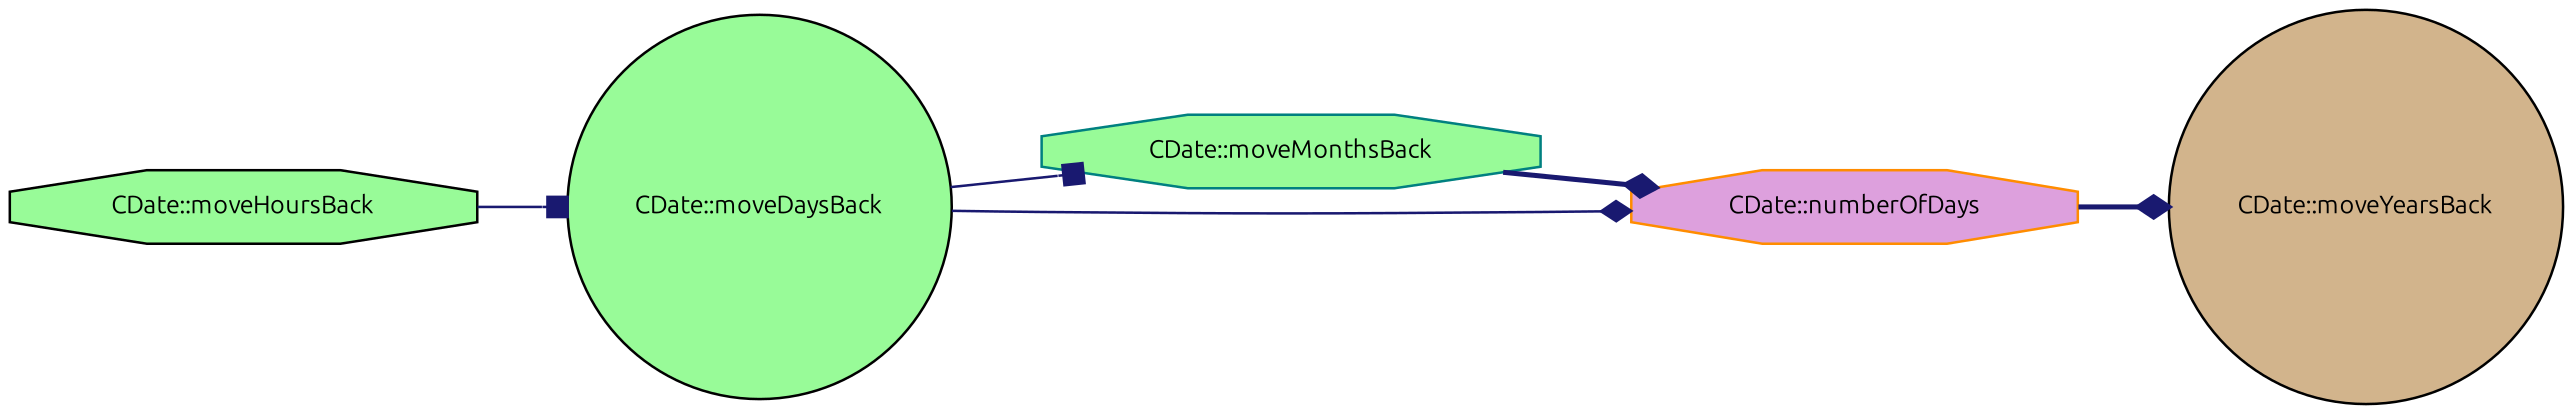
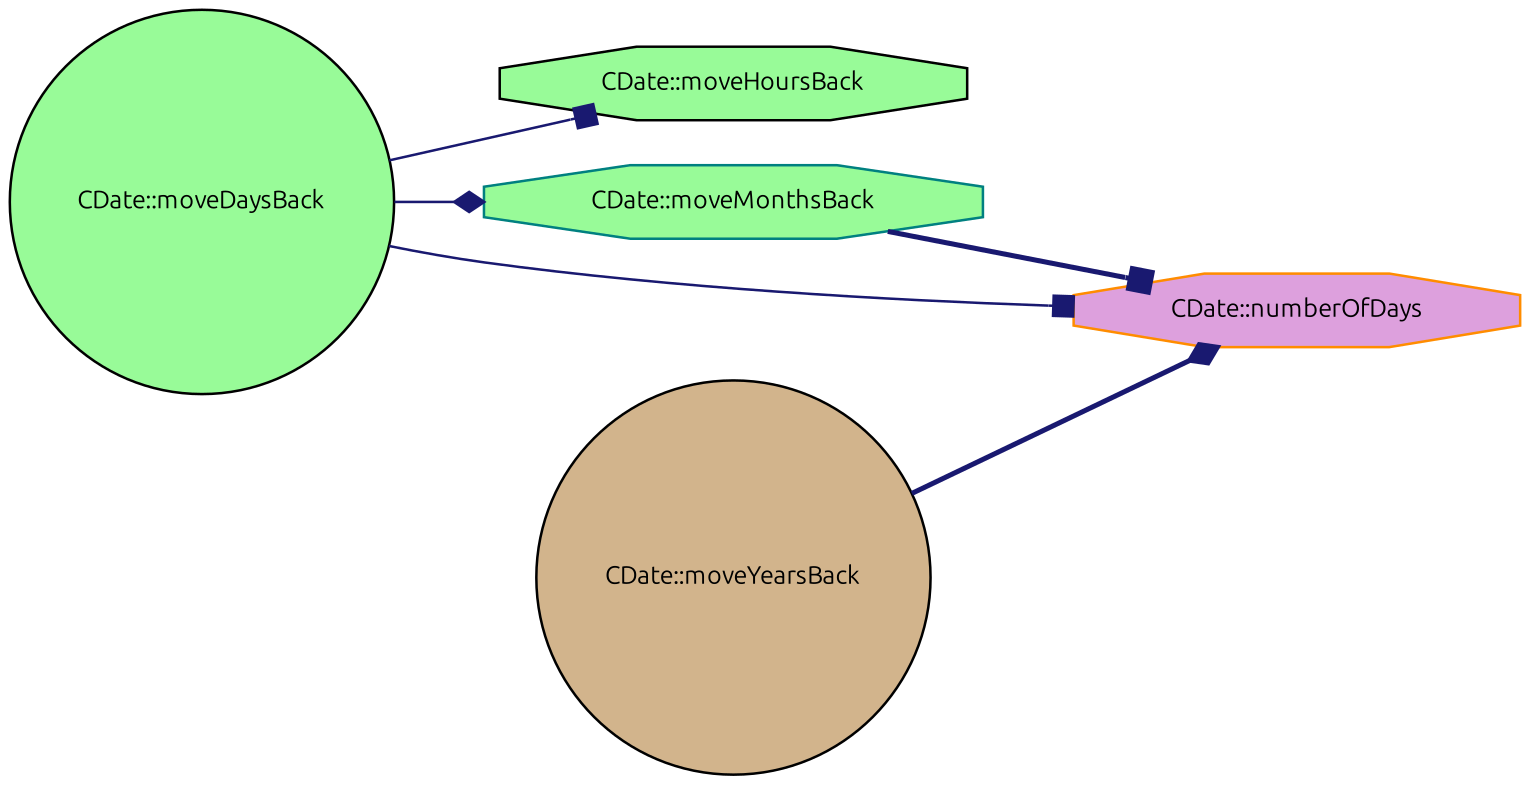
(1564, 178) -> (1006, 254)
(1004, 181) -> (424, 202)
(510, 207) -> (480, 140)
(2108, 207) -> (1051, 427)
(1276, 213) -> (718, 287)
